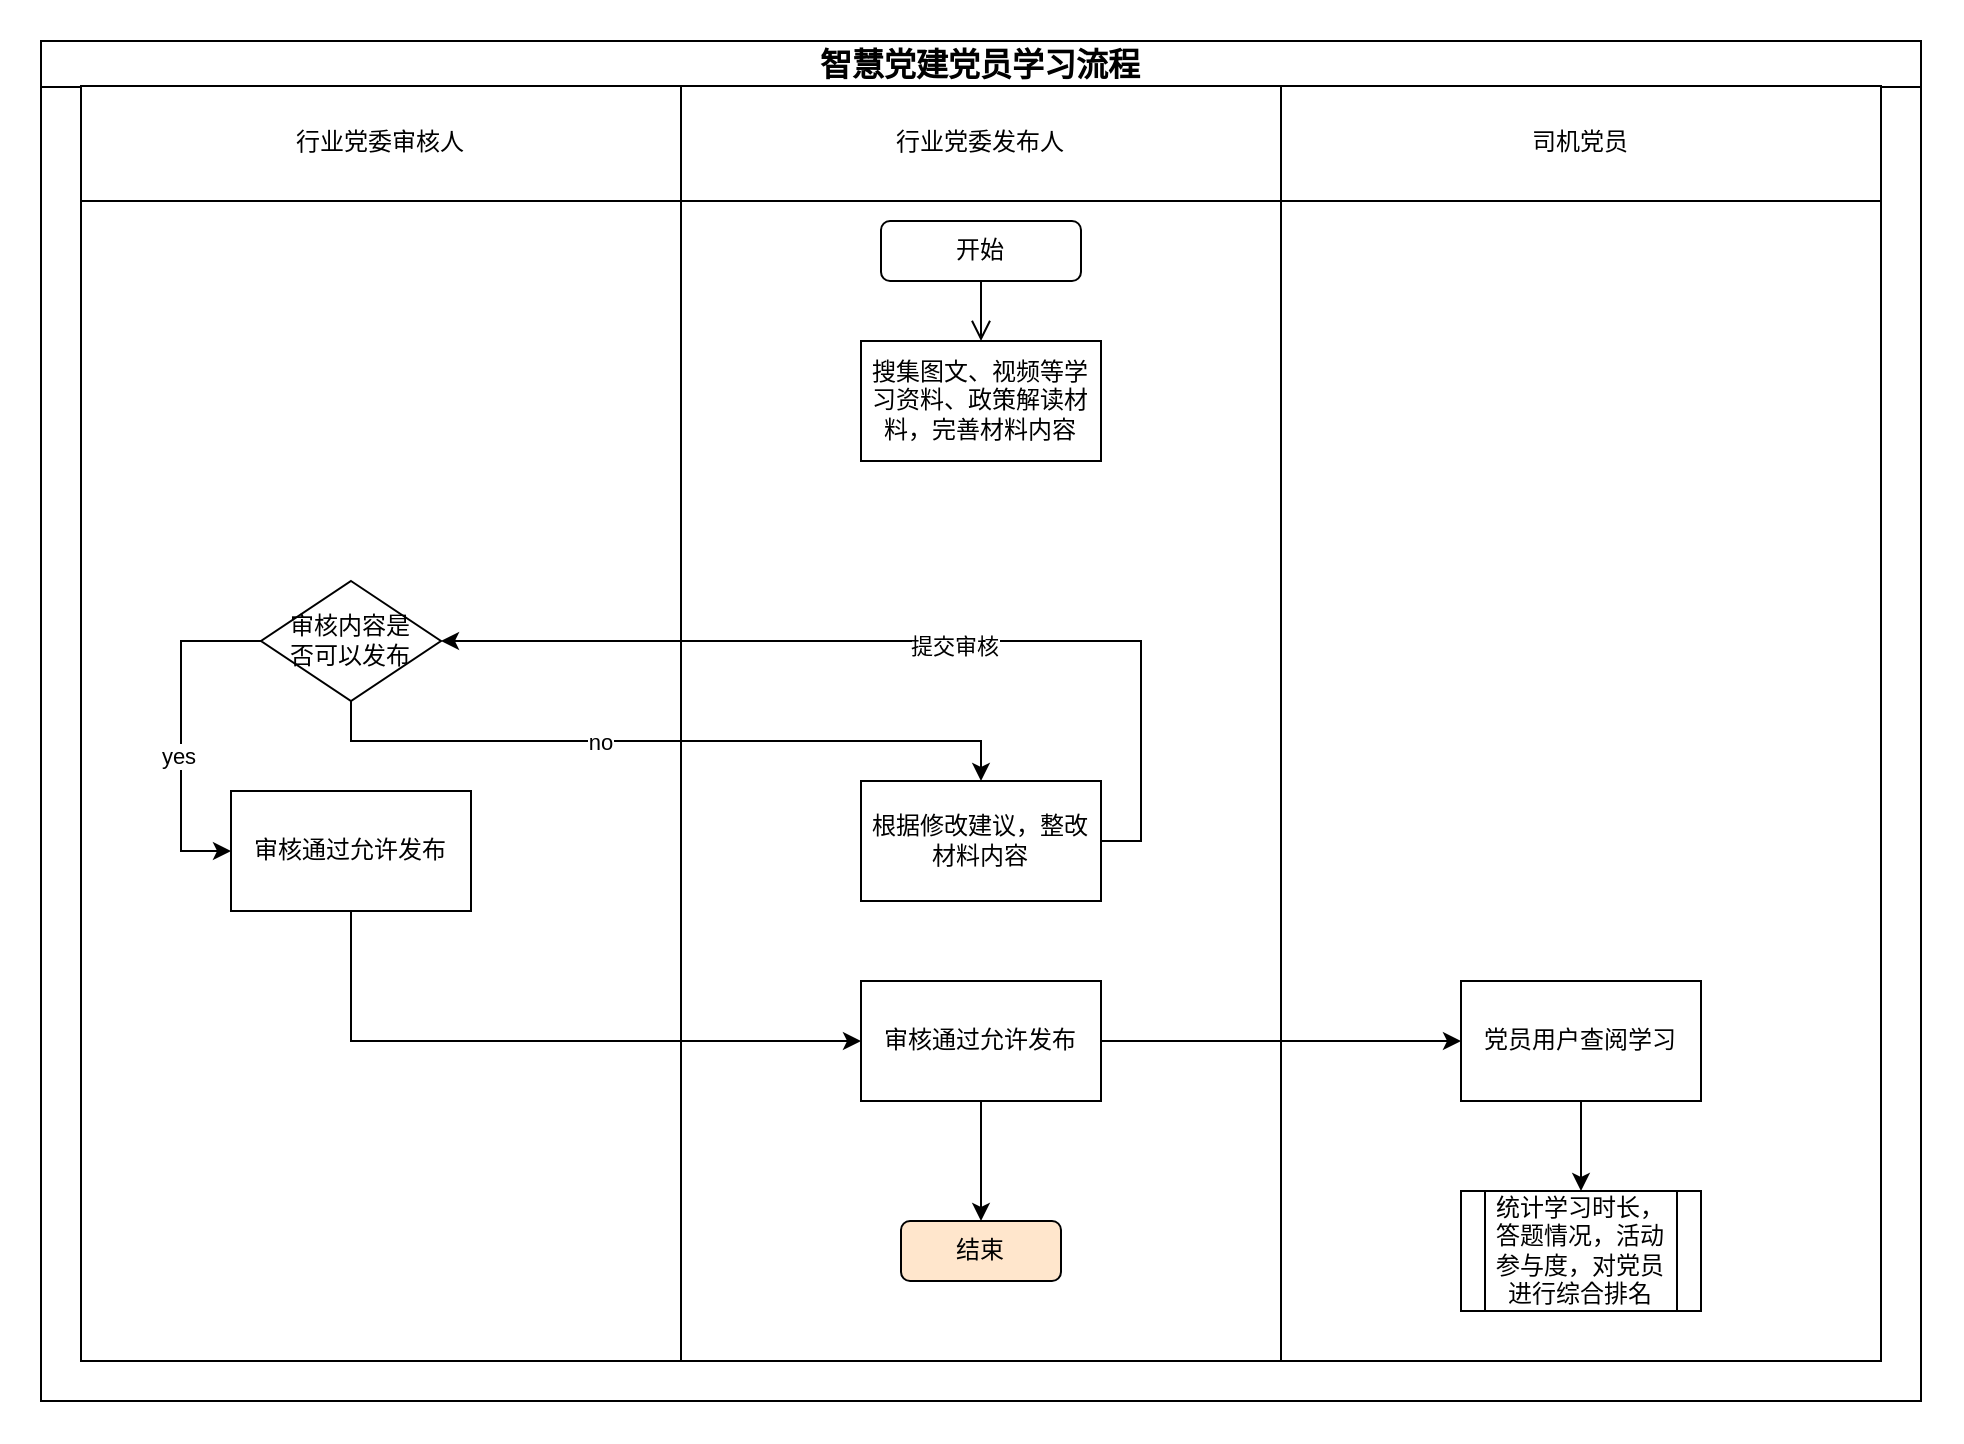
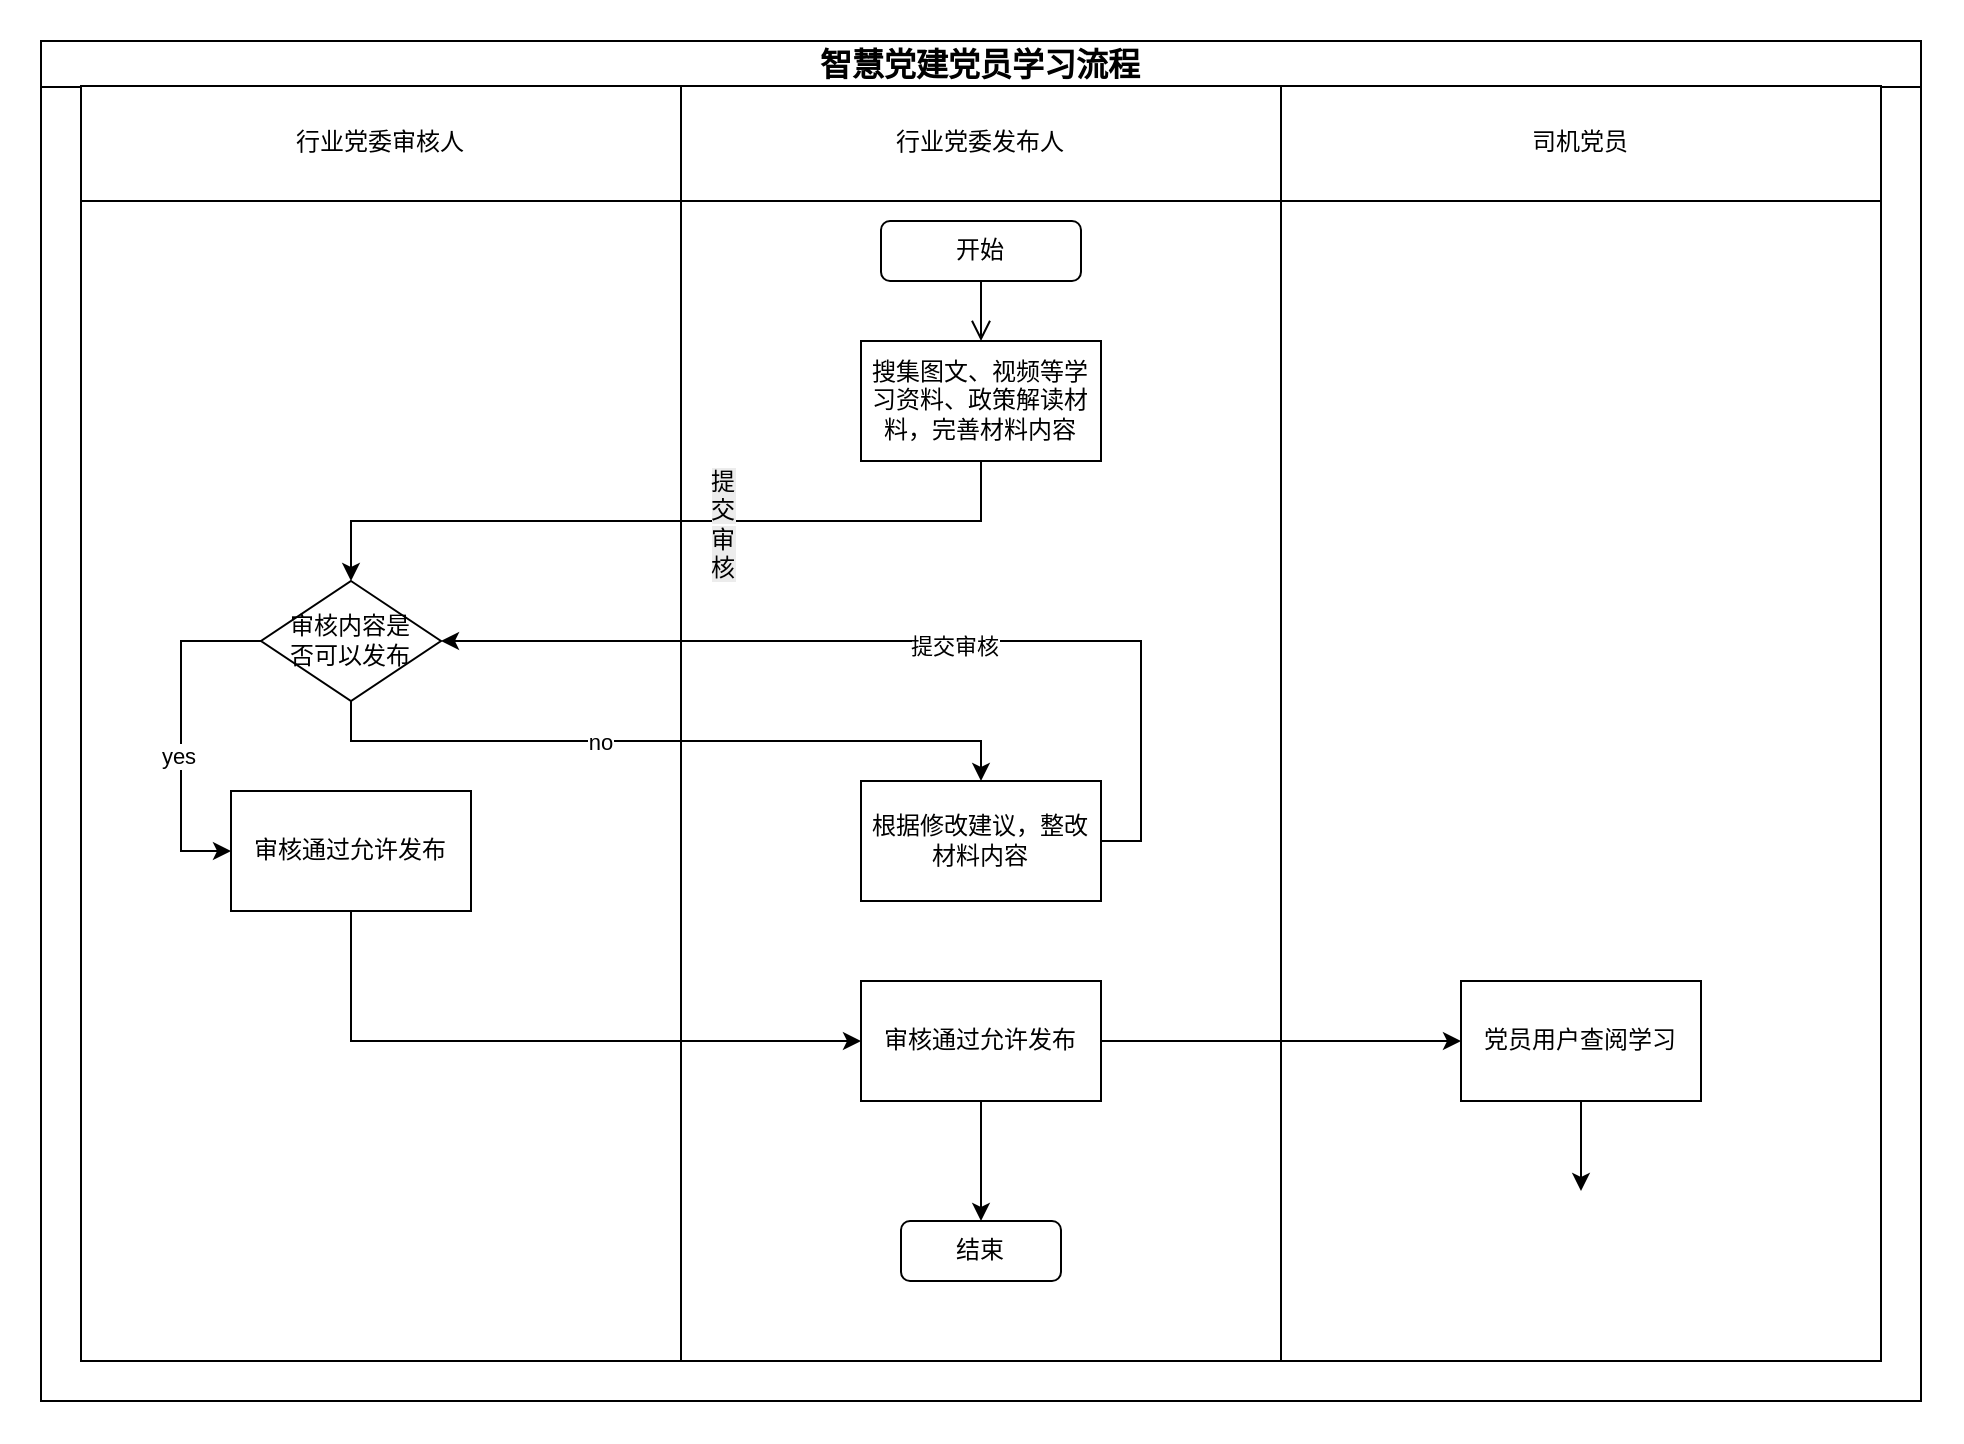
none -> (511, 521)
(981, 1251) -> (981, 1251)
(1581, 1251) -> none
